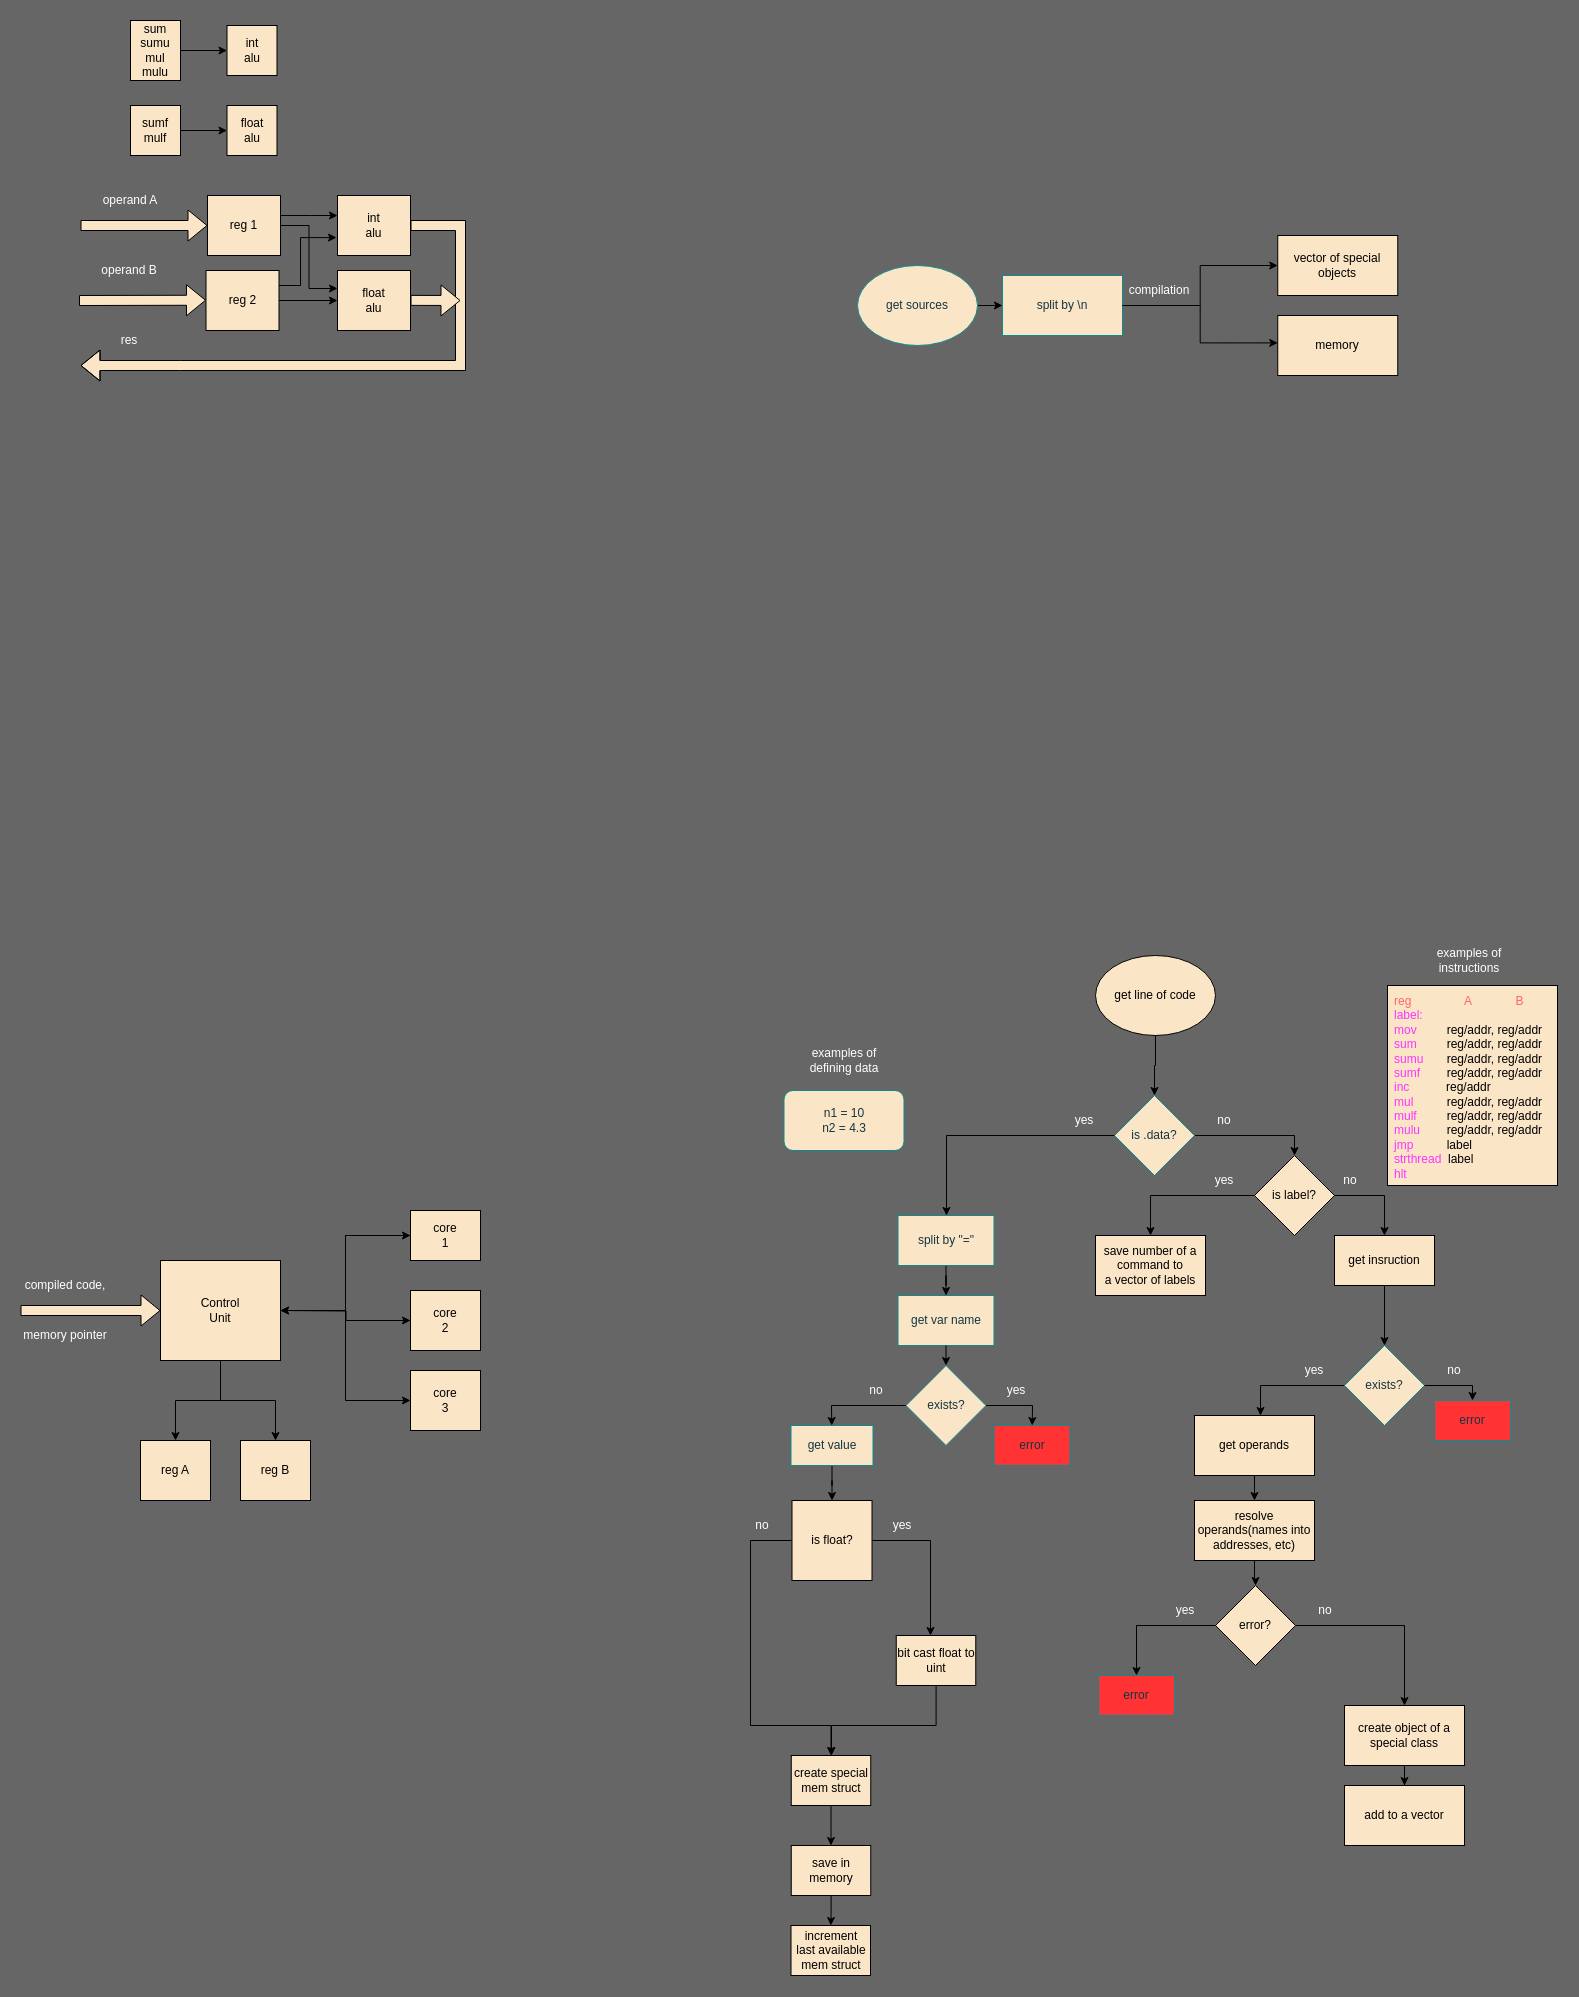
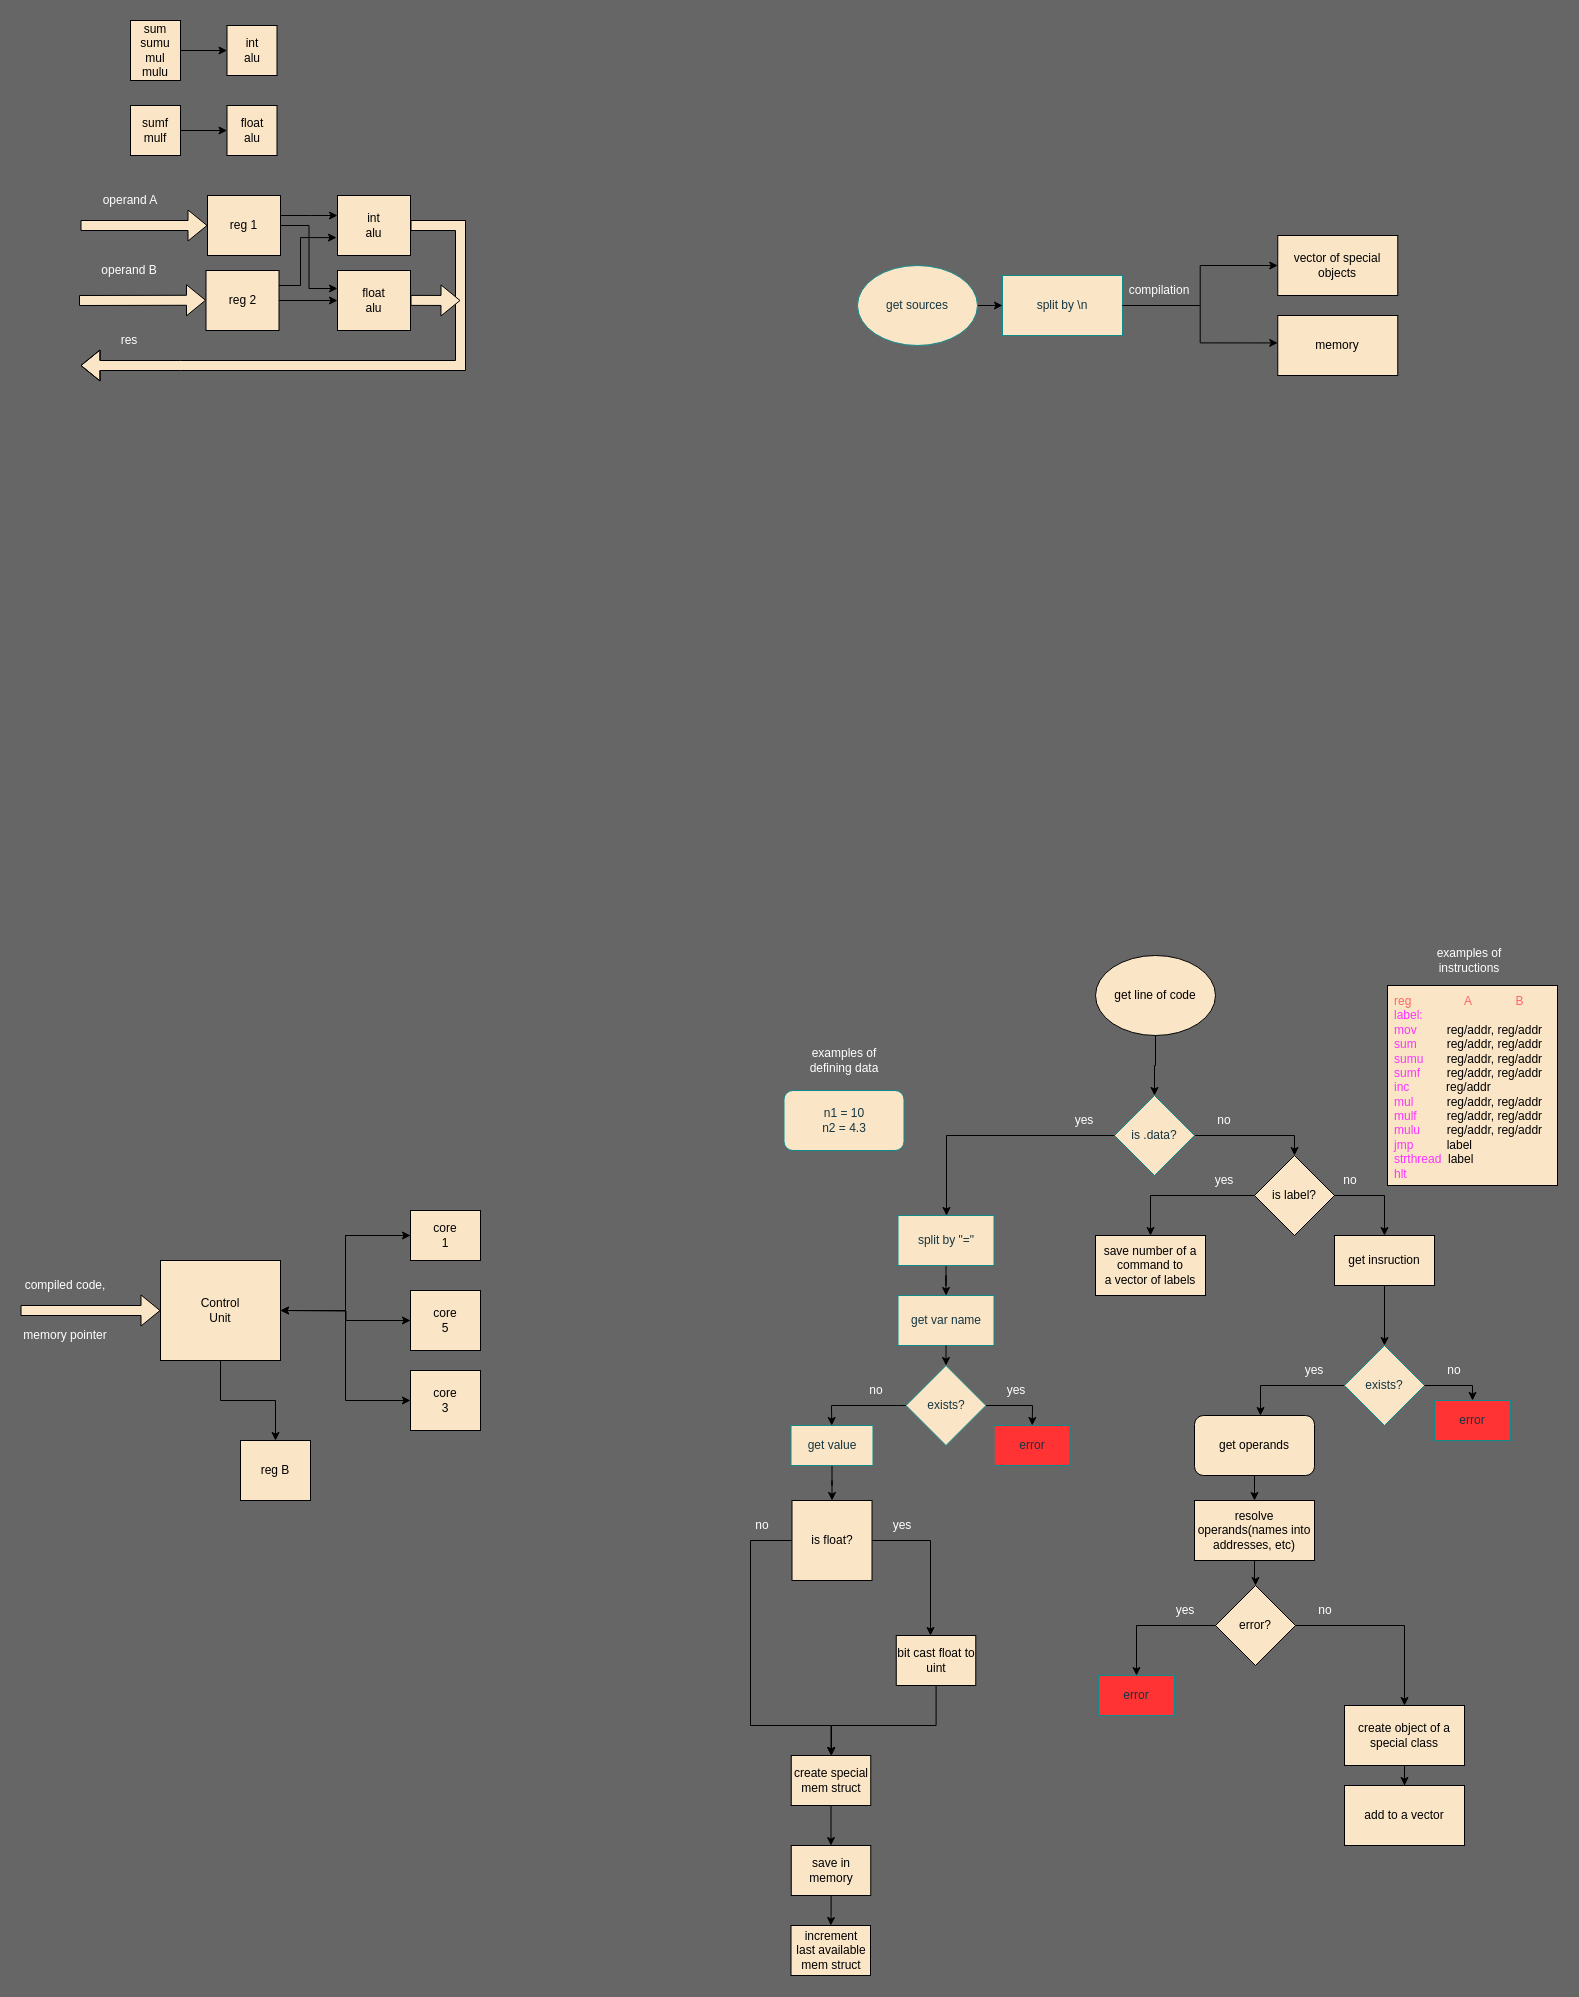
(446, 1321) -> (446, 1321)
(181, 1401) -> none
(1255, 1446) -> (1255, 1446)
(176, 1471) -> none
